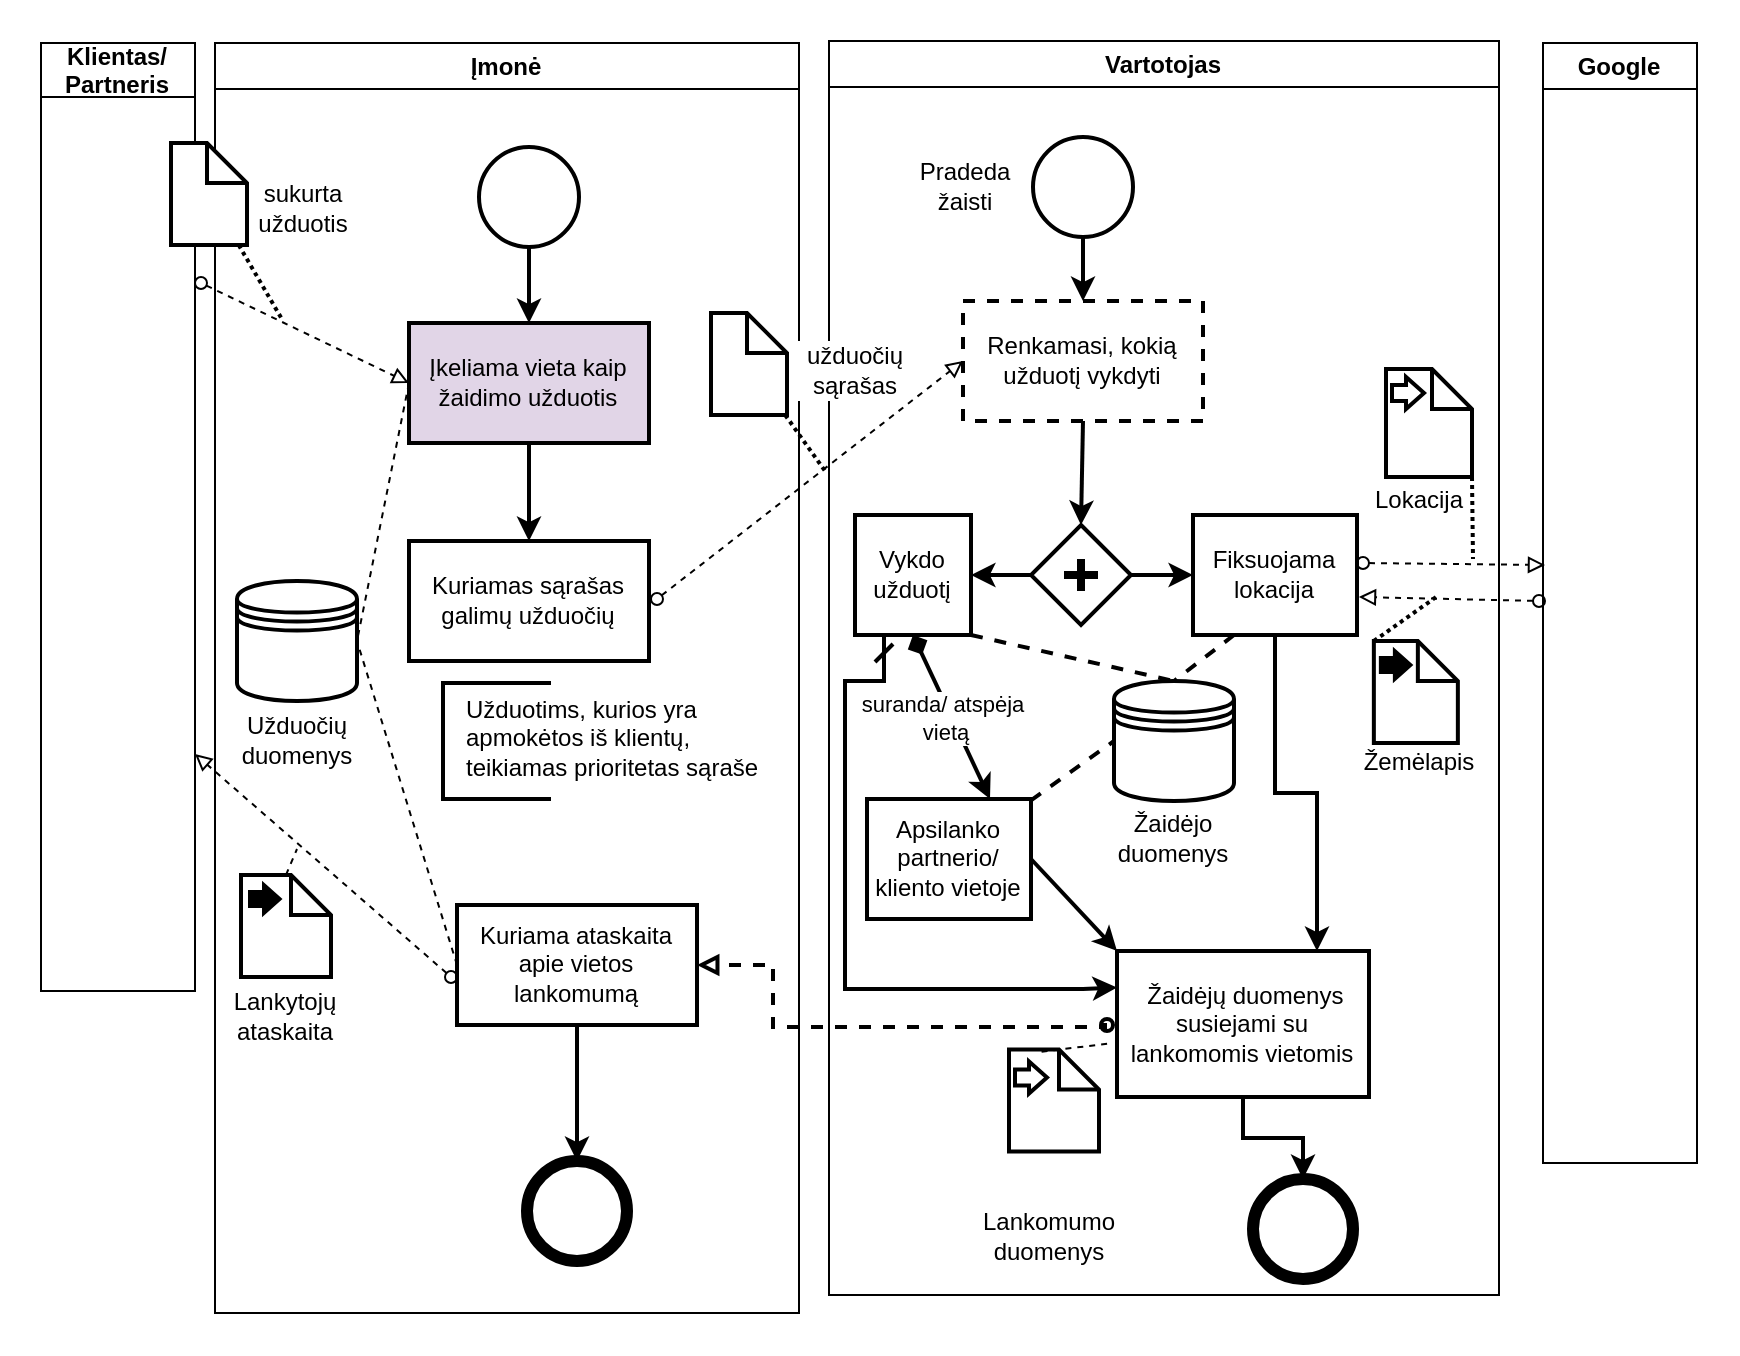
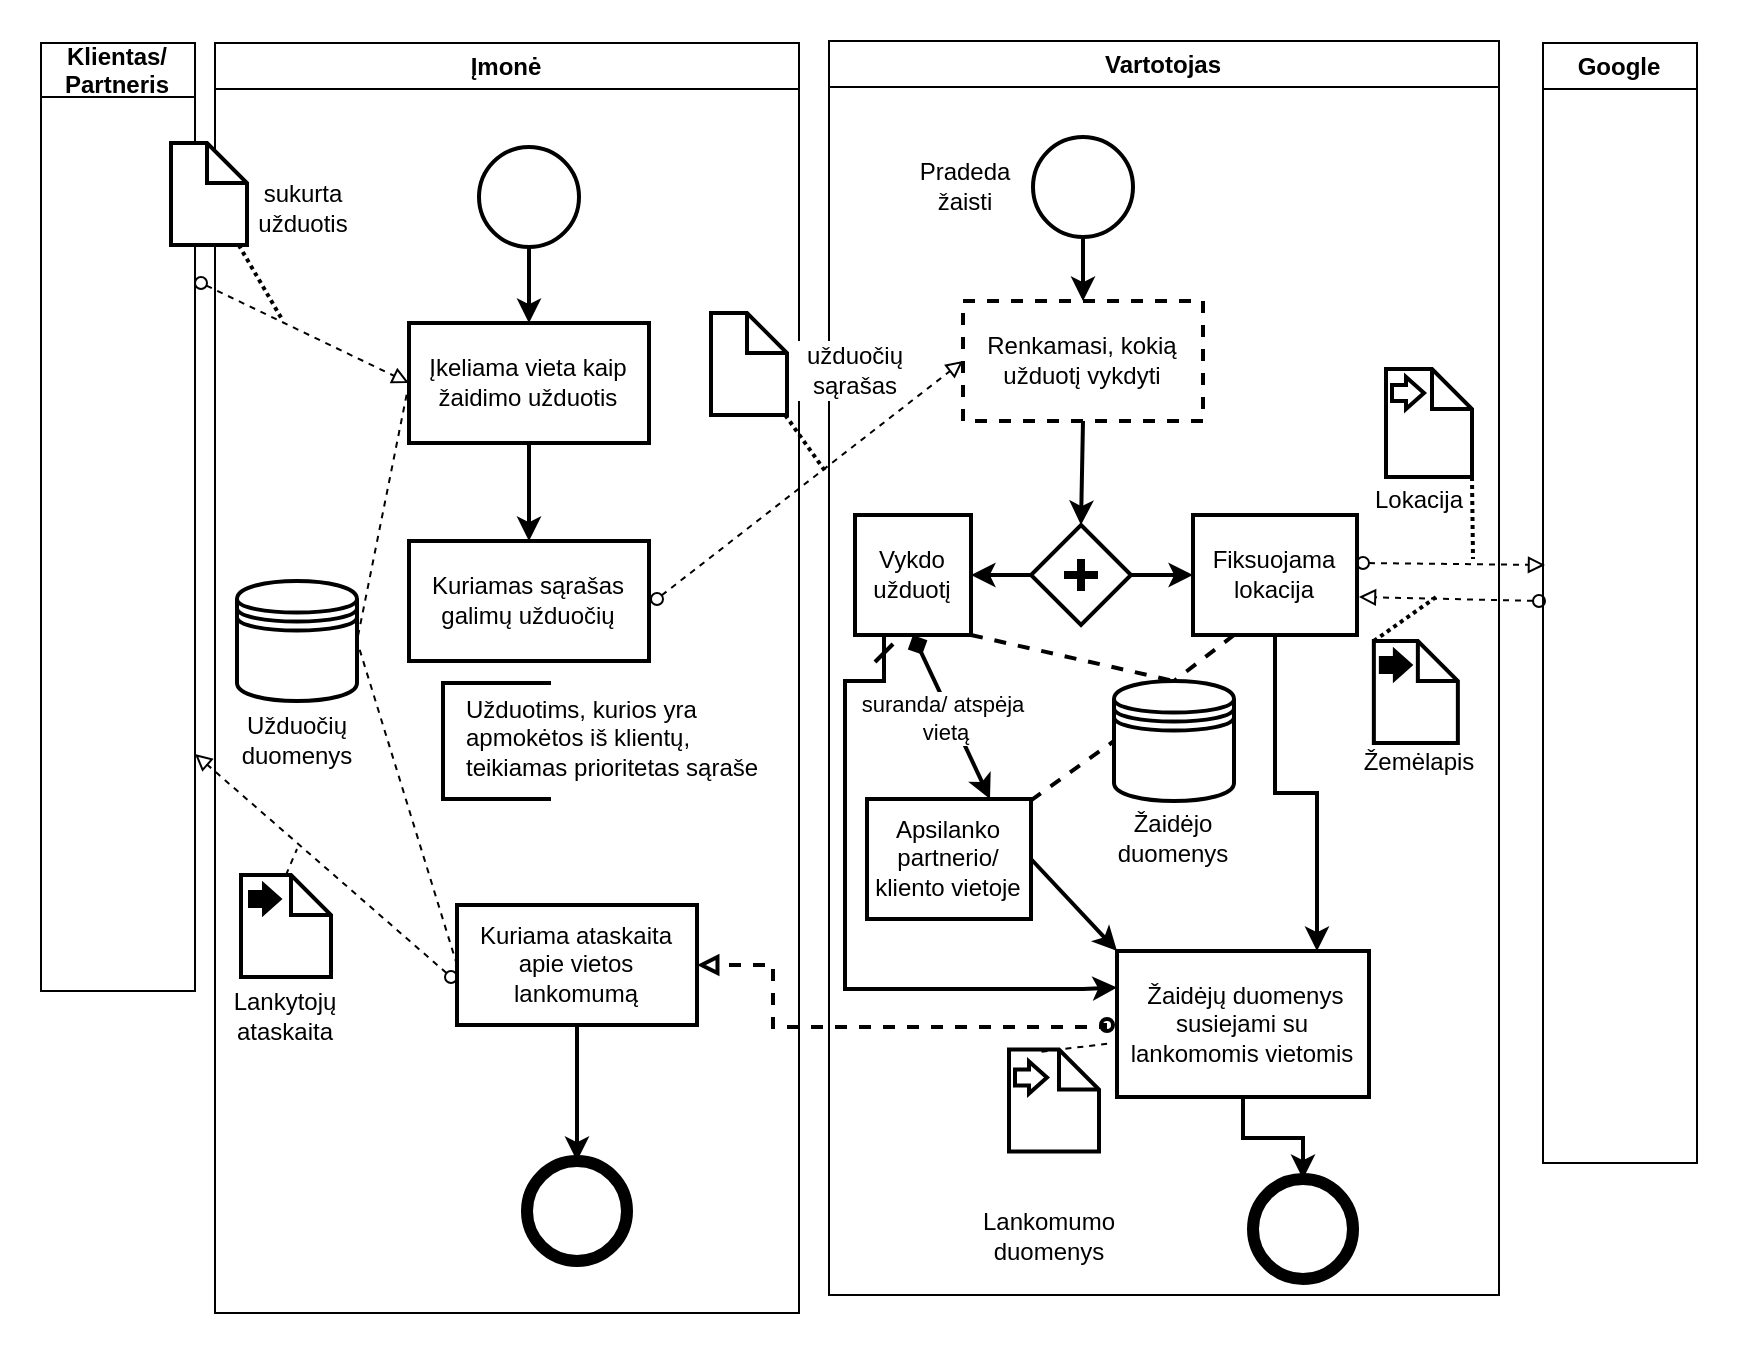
(529, 383) -> (529, 383)
